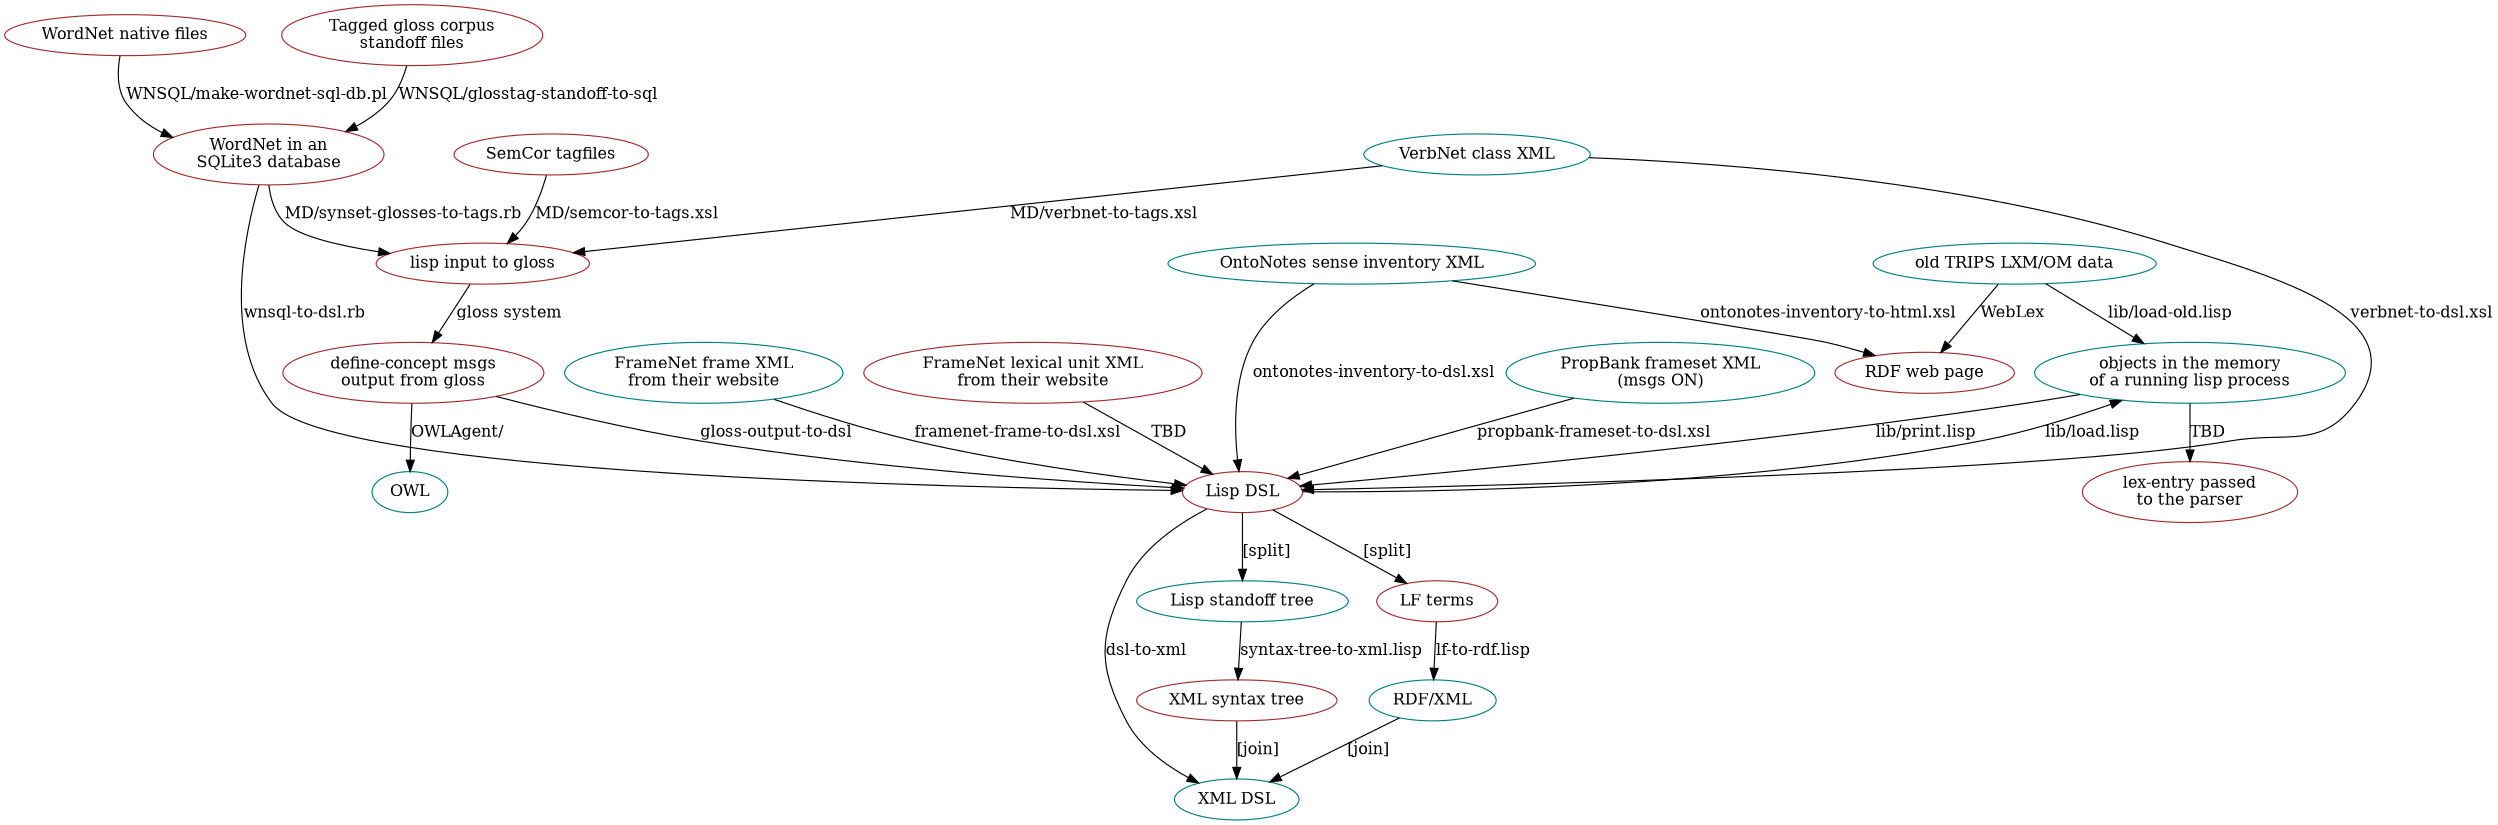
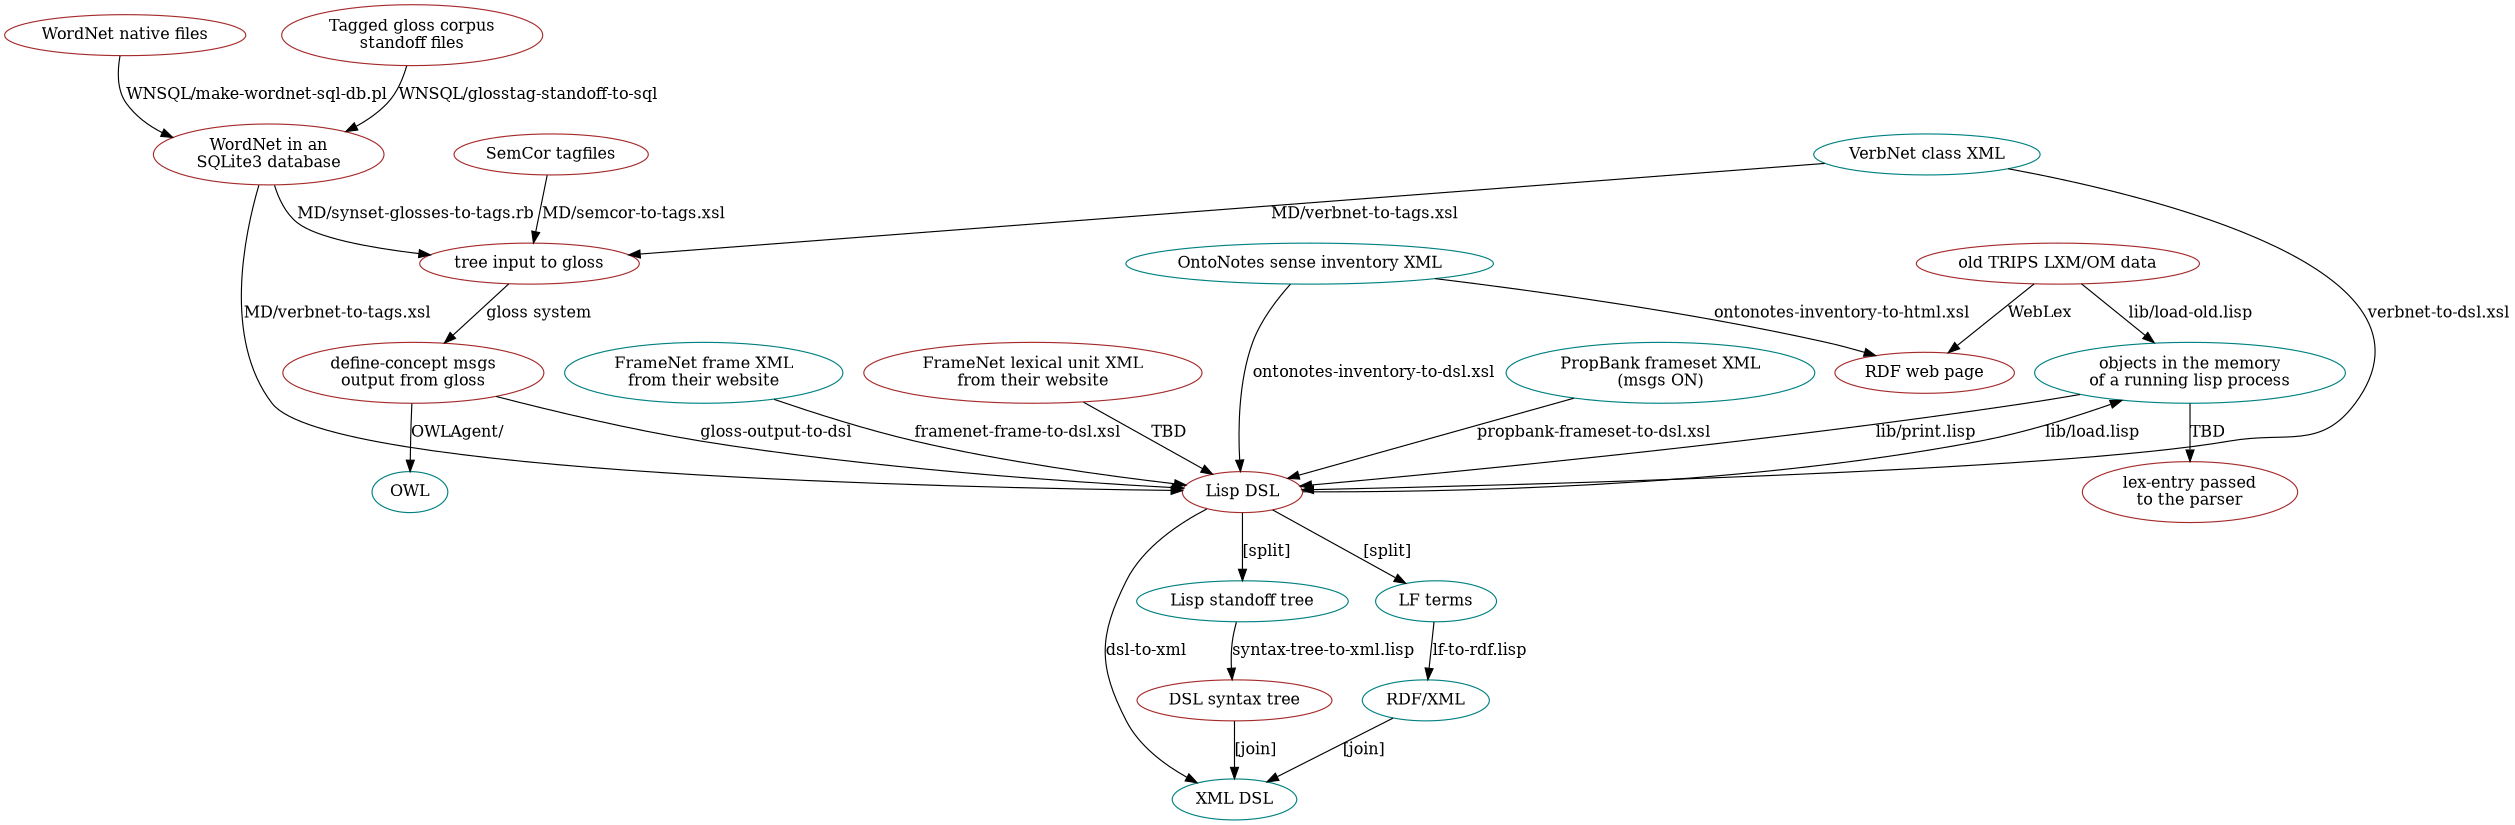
(483, 264) -> (530, 264)
(2015, 264) -> (2058, 264)
(305, 313) -> (338, 313)
(1437, 601) -> (1436, 601)
(1237, 700) -> (1234, 700)
